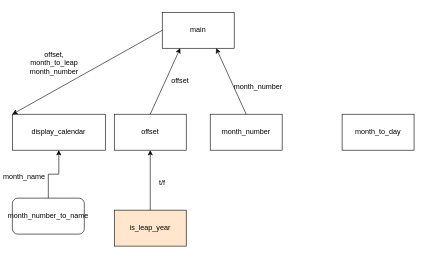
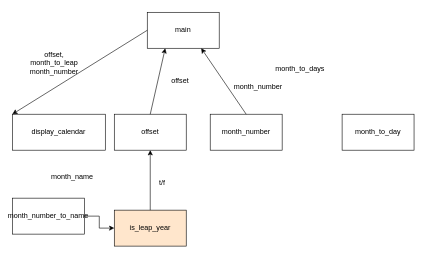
(198, 30) -> (183, 30)
none -> (300, 69)
(54, 174) -> (101, 228)
(24, 177) -> (72, 177)
(48, 216) -> (48, 216)
